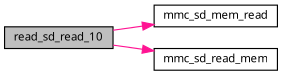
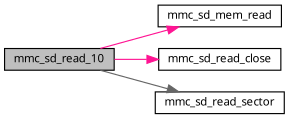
(59, 38) -> (59, 59)
(216, 59) -> (220, 59)
none -> (220, 103)
